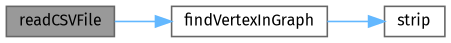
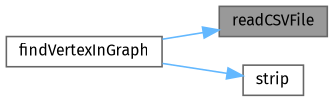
(135, 21) -> (183, 36)
